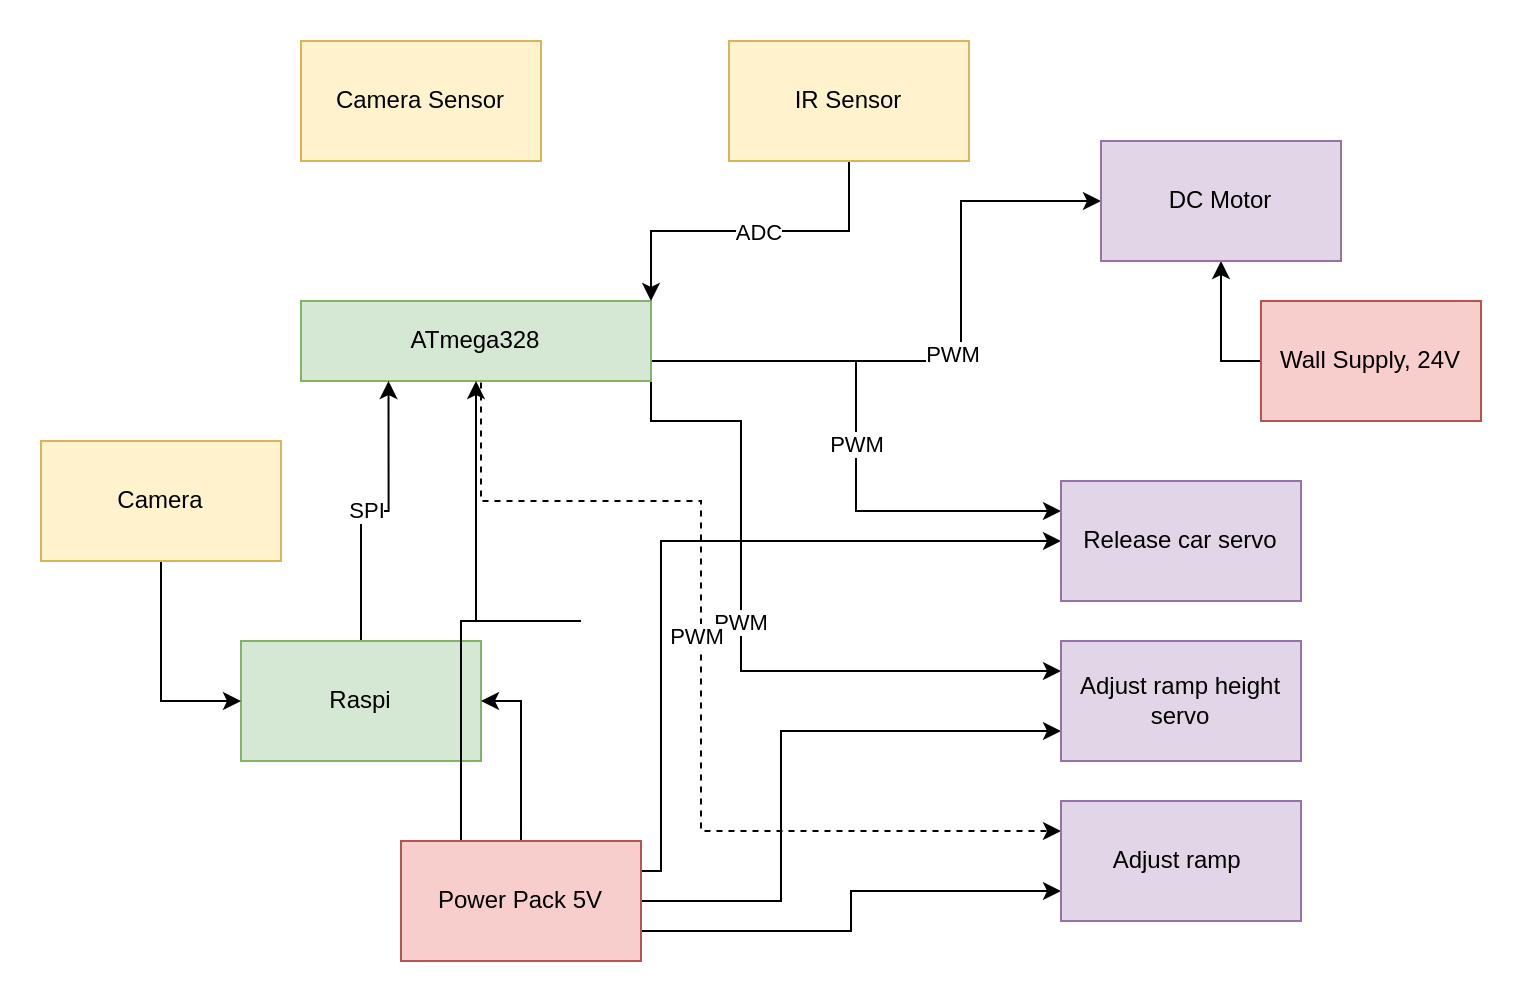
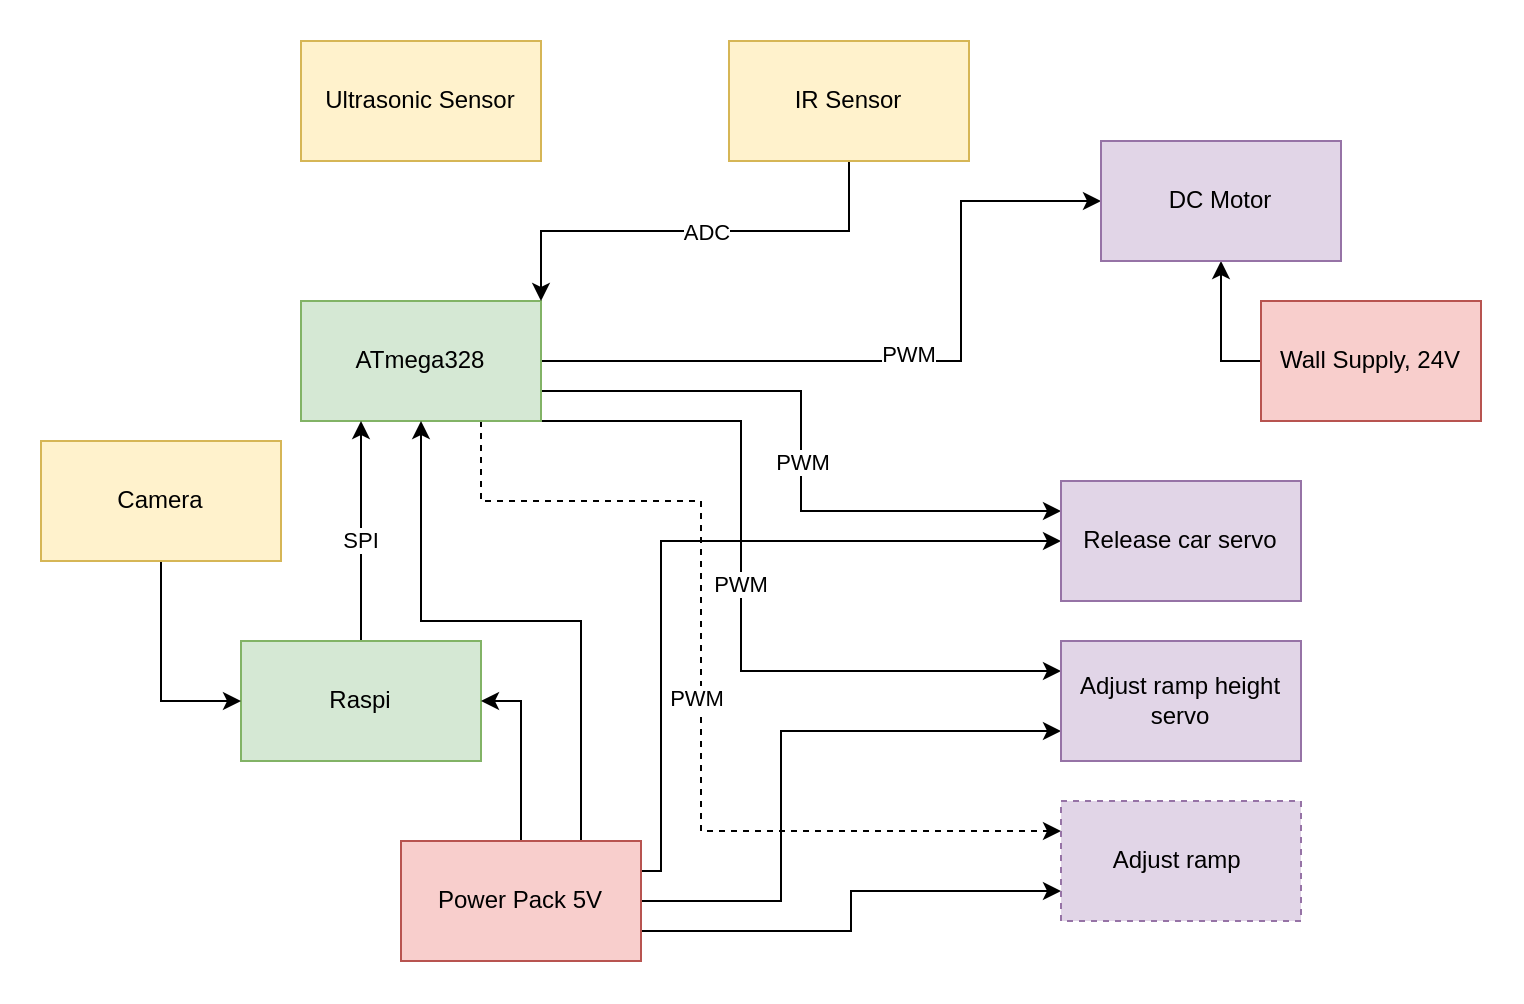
(421, 101) -> (421, 101)
(476, 341) -> (421, 361)
(1181, 861) -> (1181, 861)
